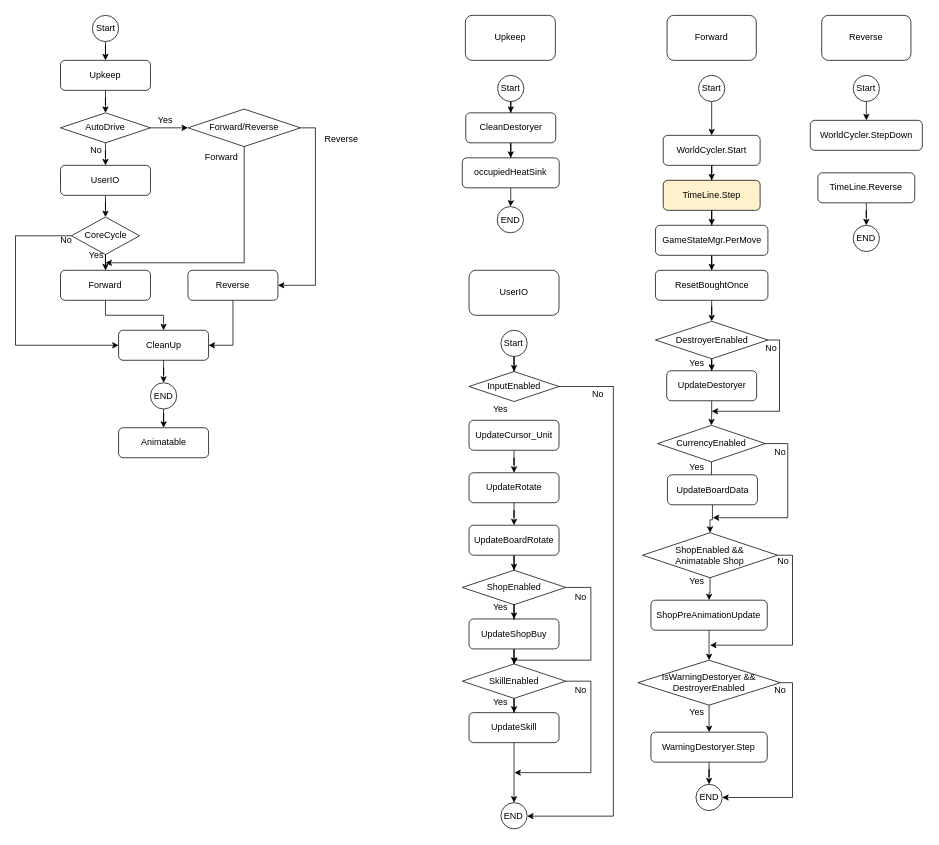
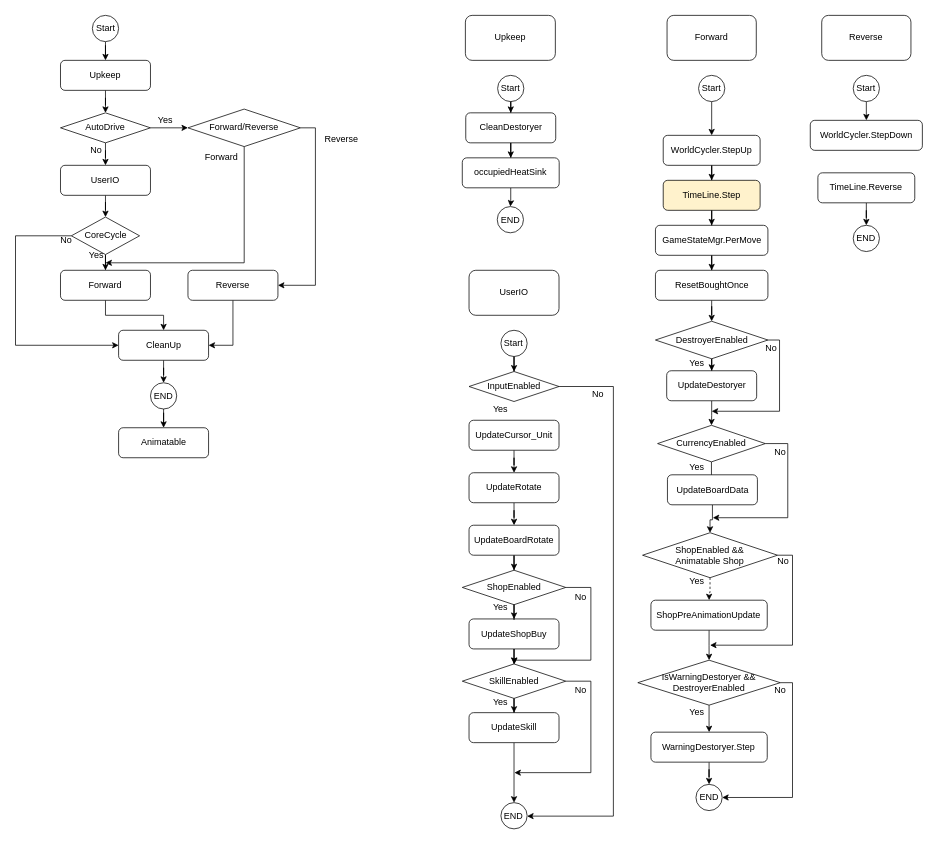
(712, 150) -> (712, 150)
(710, 587) -> (710, 587)
